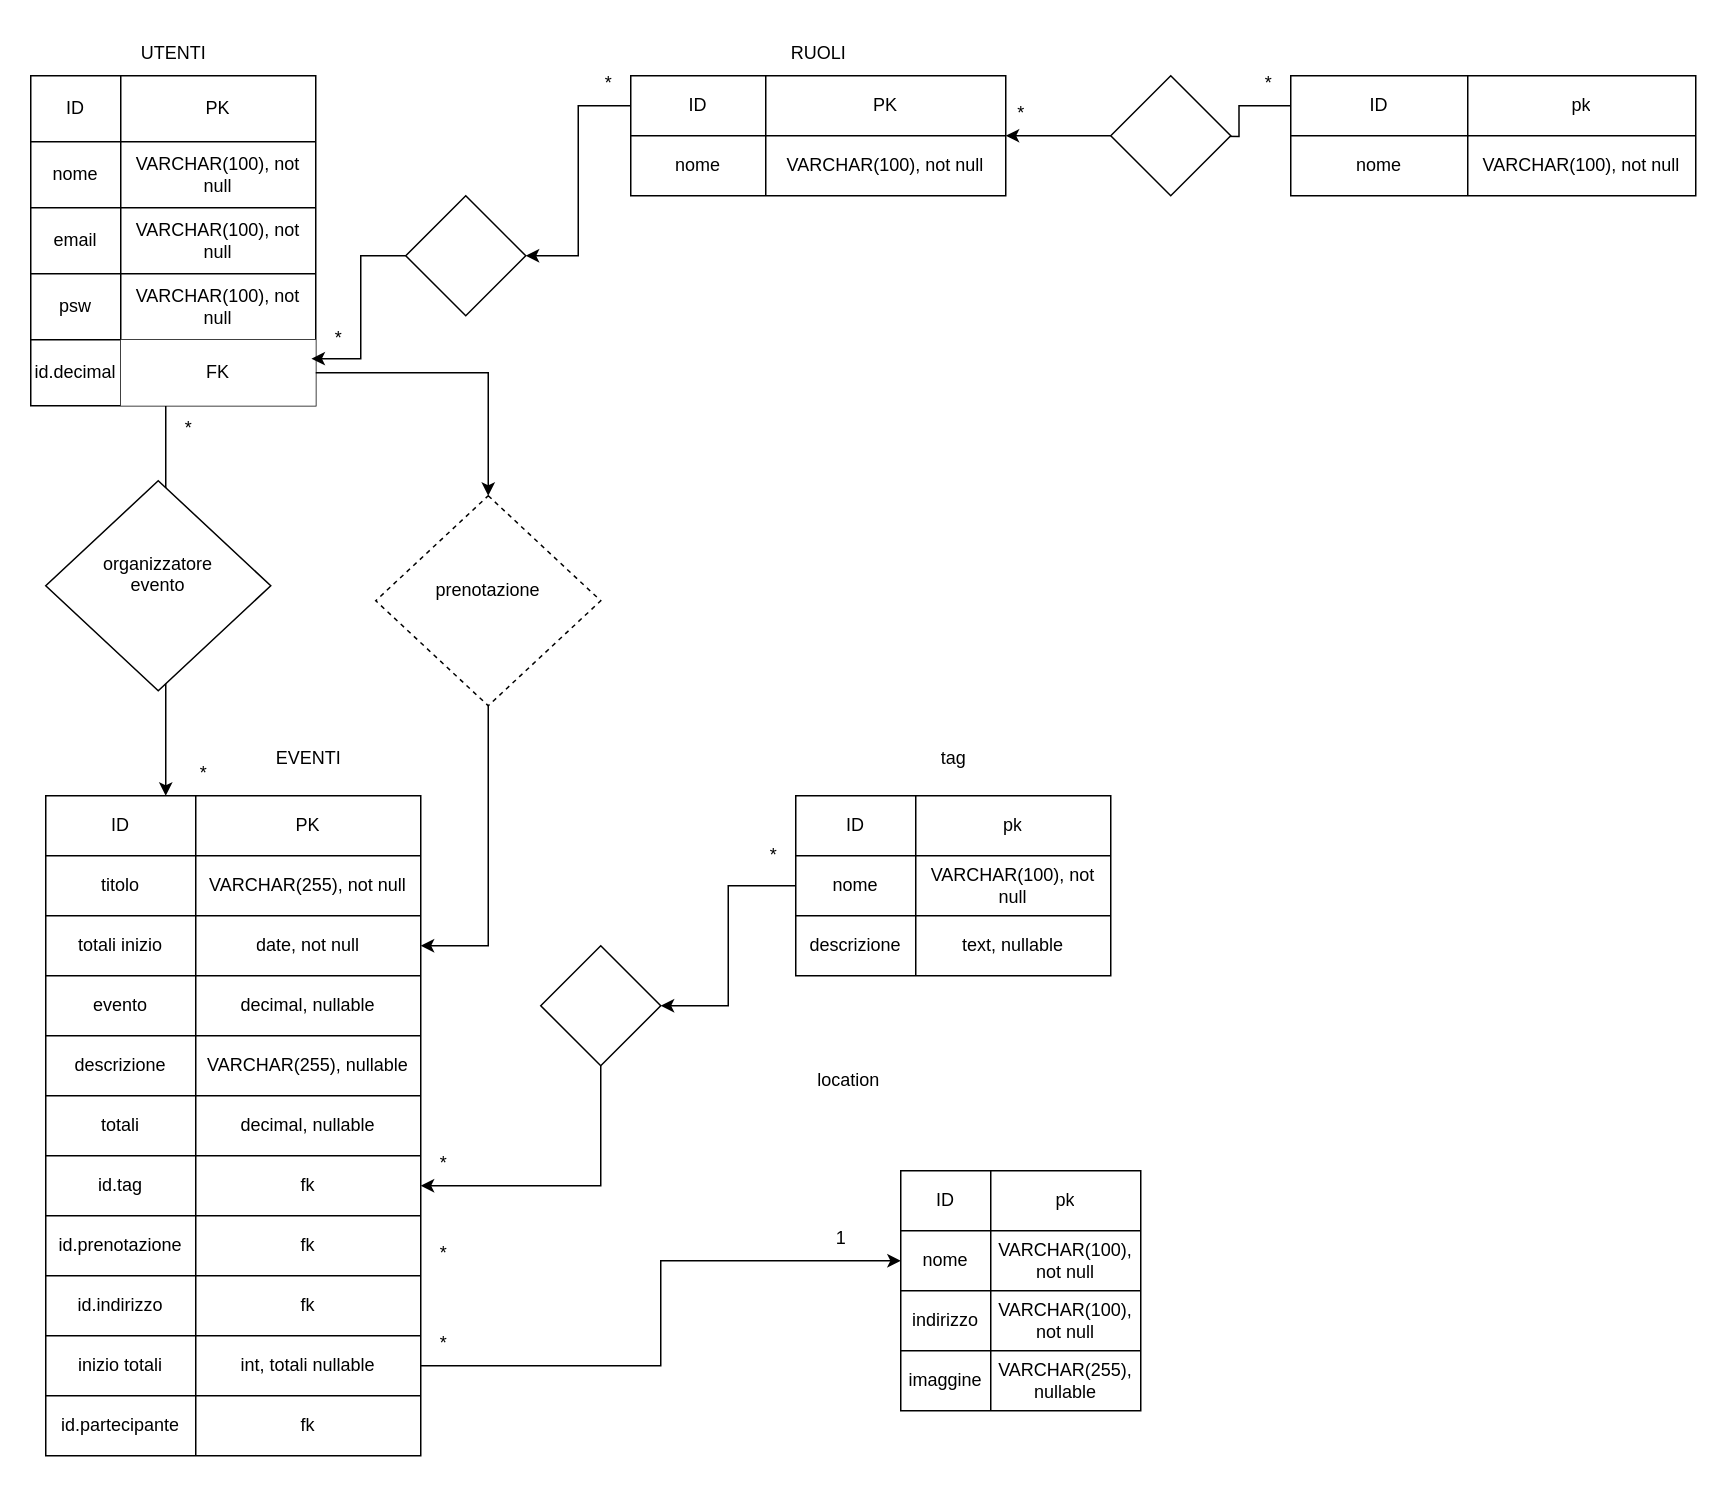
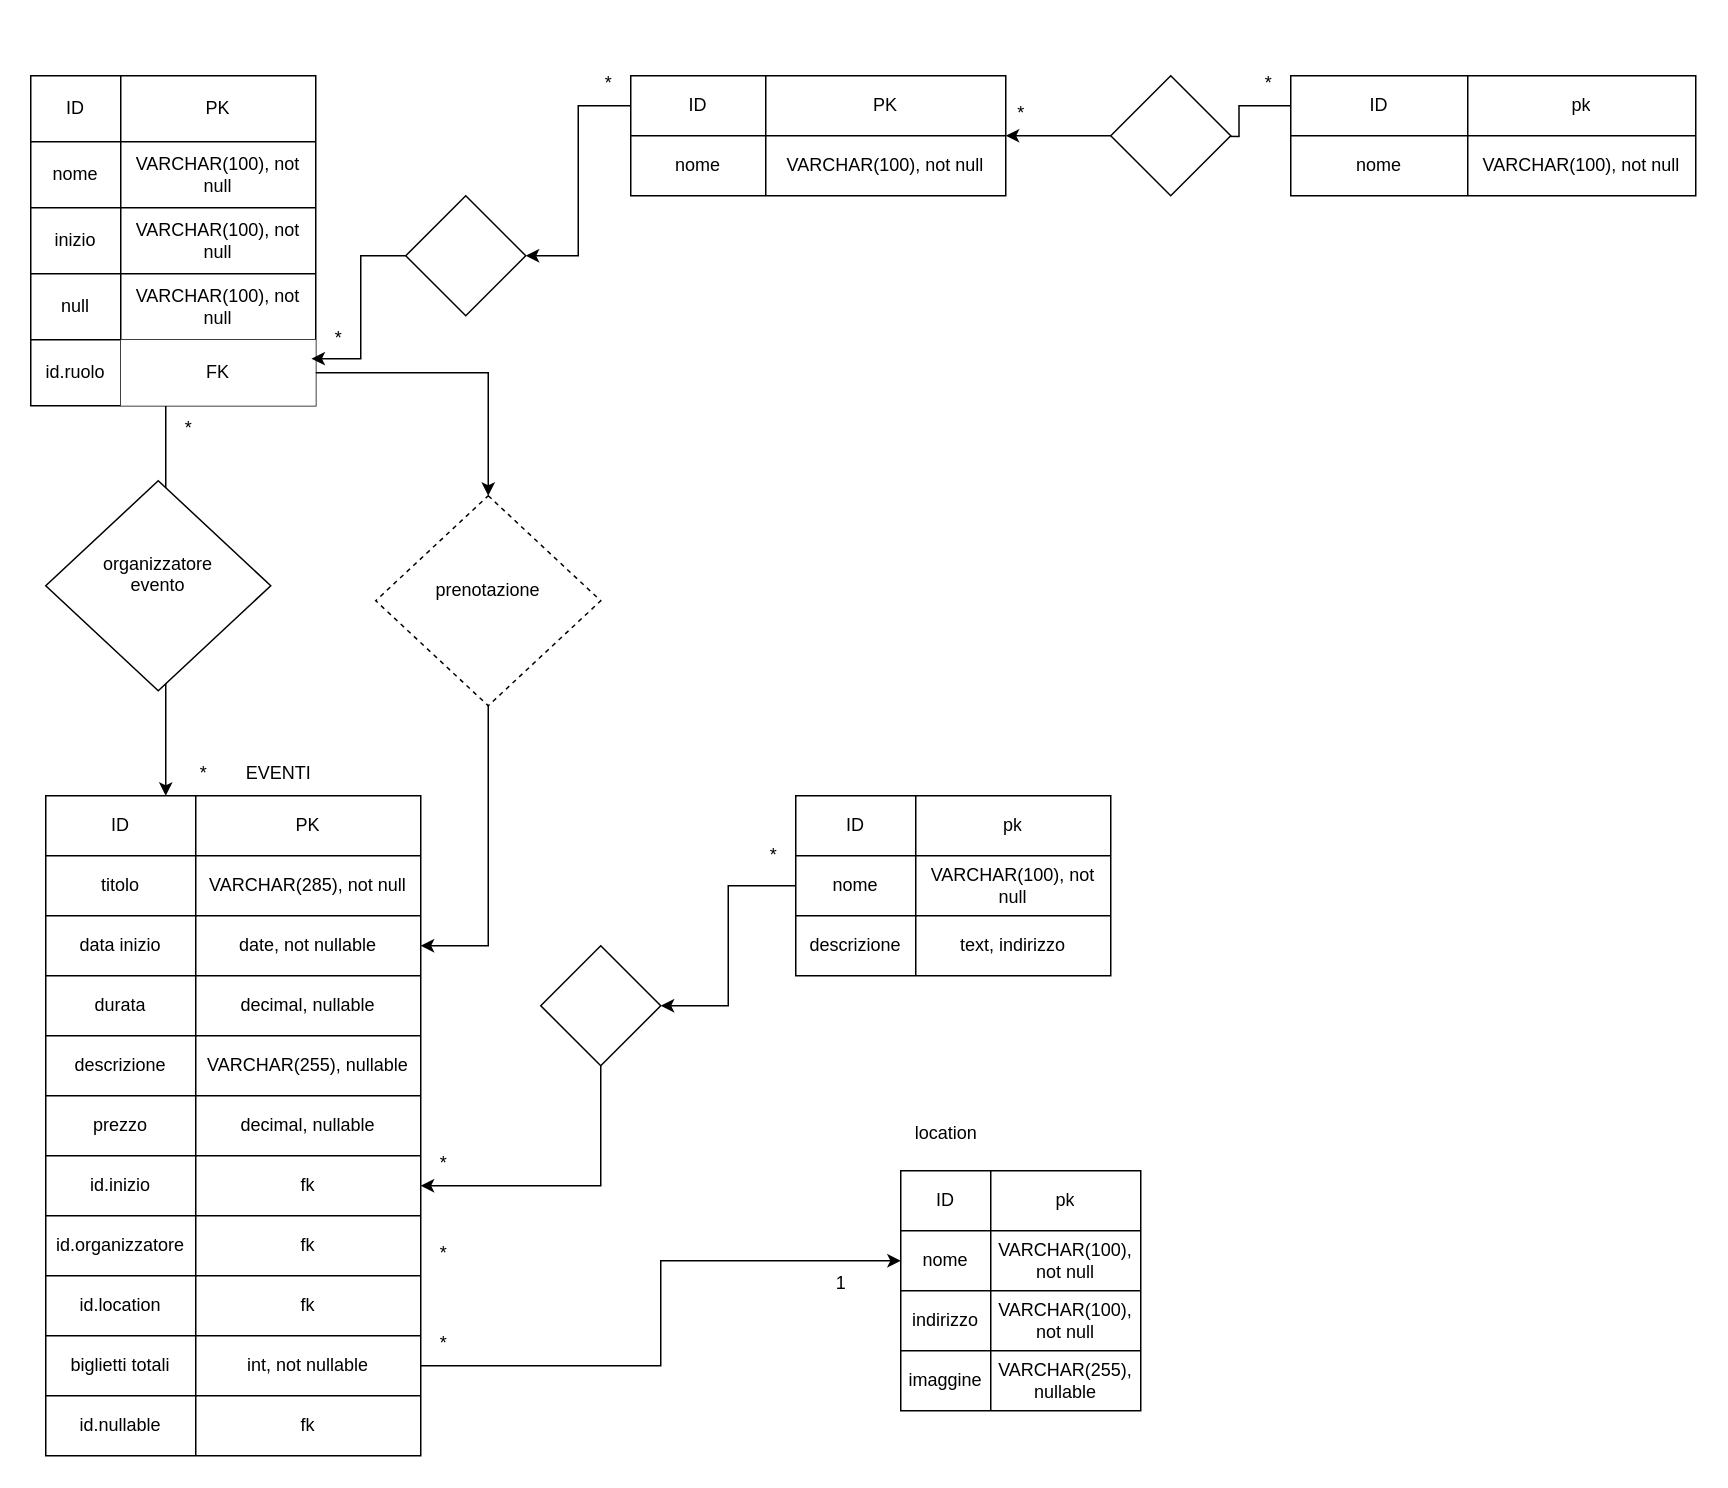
(173, 53) -> none
(818, 53) -> none
(76, 241) -> (76, 241)
(76, 307) -> (76, 307)
(76, 373) -> (76, 373)
(308, 758) -> (278, 773)
(953, 758) -> none
(308, 886) -> (308, 886)
(121, 946) -> (121, 946)
(308, 946) -> (308, 946)
(1013, 946) -> (1013, 946)
(121, 1006) -> (121, 1006)
(848, 1081) -> (946, 1133)
(121, 1126) -> (121, 1126)
(121, 1186) -> (121, 1186)
(841, 1238) -> (841, 1283)
(121, 1246) -> (121, 1246)
(121, 1306) -> (121, 1306)
(121, 1366) -> (121, 1366)
(308, 1366) -> (308, 1366)
(121, 1426) -> (121, 1426)
